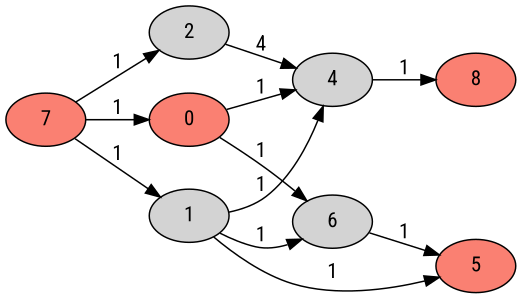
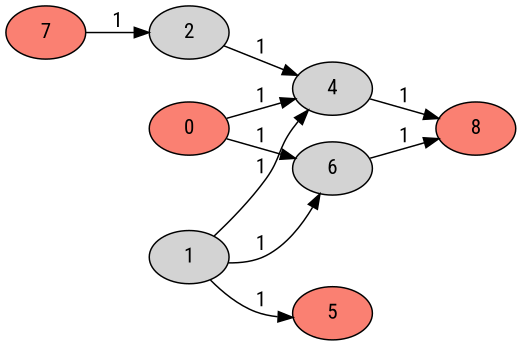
(261, 45) -> (261, 48)
(110, 120) -> none
(112, 164) -> none
(397, 242) -> (397, 150)
